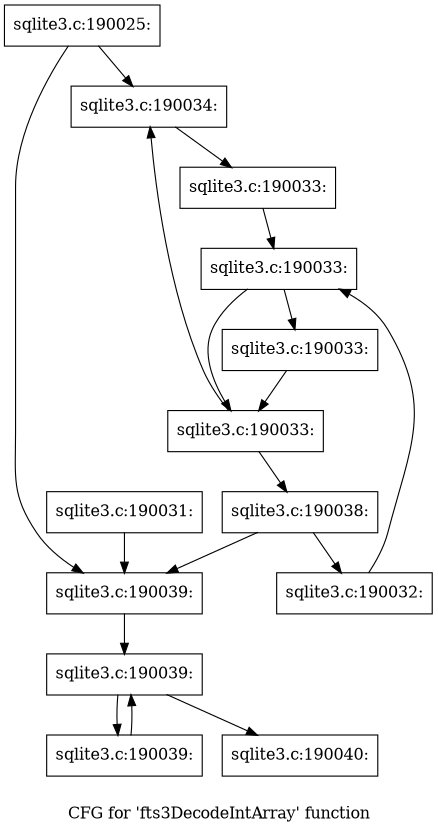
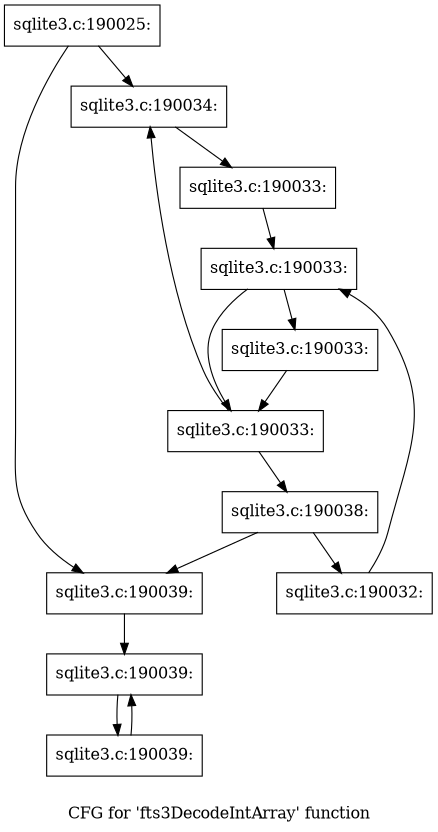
(124, 512) -> none
(300, 756) -> none
